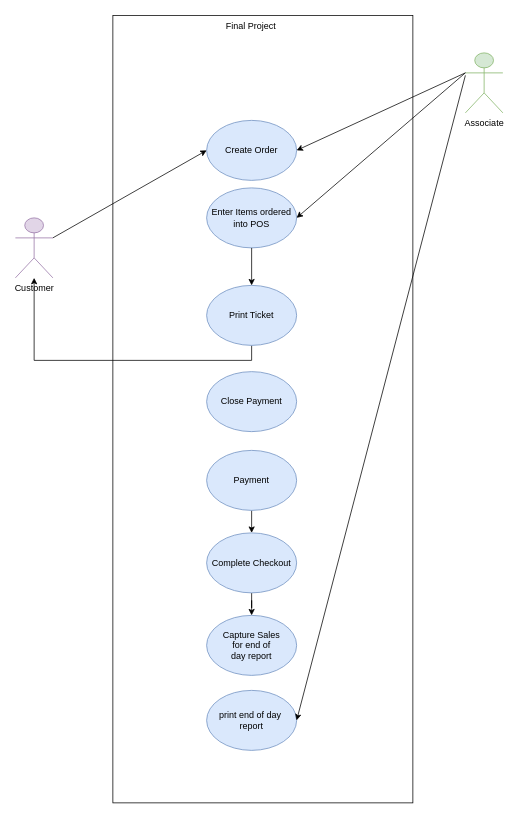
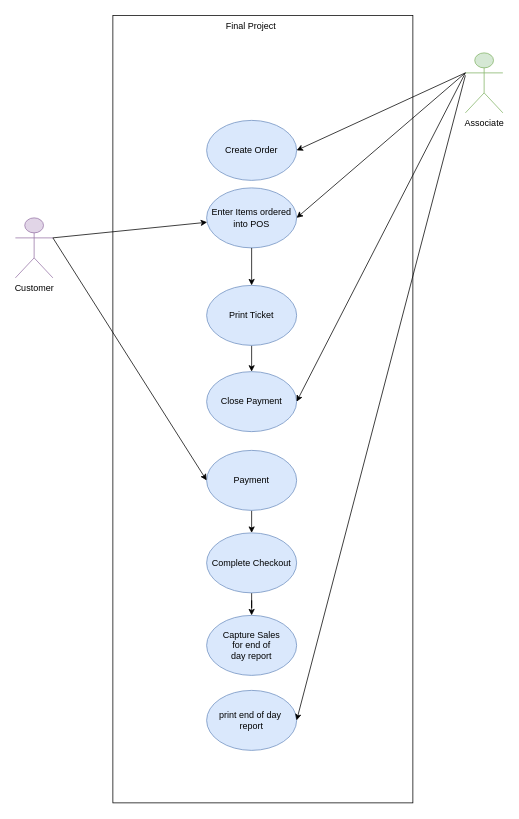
(129, 195) -> (129, 230)
none -> (381, 238)
none -> (128, 357)
(142, 360) -> (252, 362)
